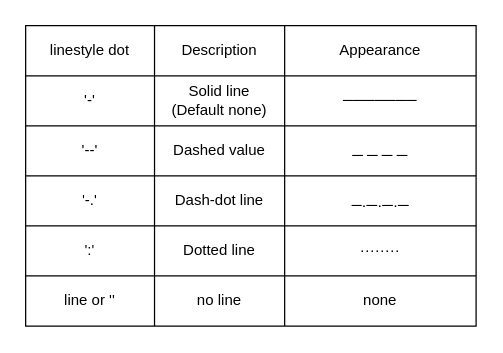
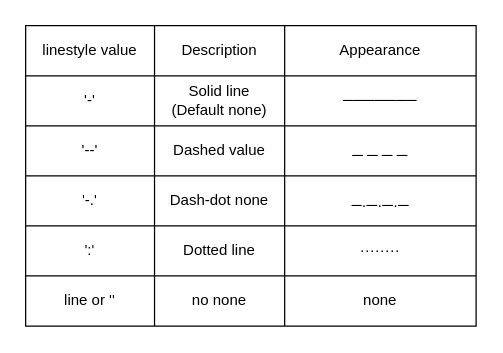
(90, 51) -> (90, 51)
(219, 201) -> (219, 201)
(219, 301) -> (219, 301)
